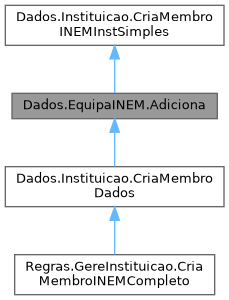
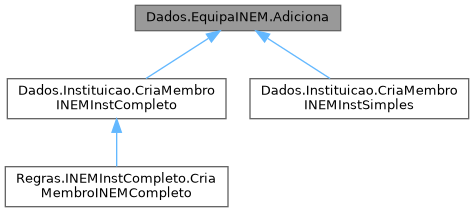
(115, 76) -> (299, 58)
(115, 187) -> (117, 99)
(115, 275) -> (117, 187)
